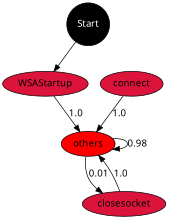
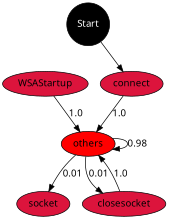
(67, 54) -> (110, 54)
none -> (43, 204)
